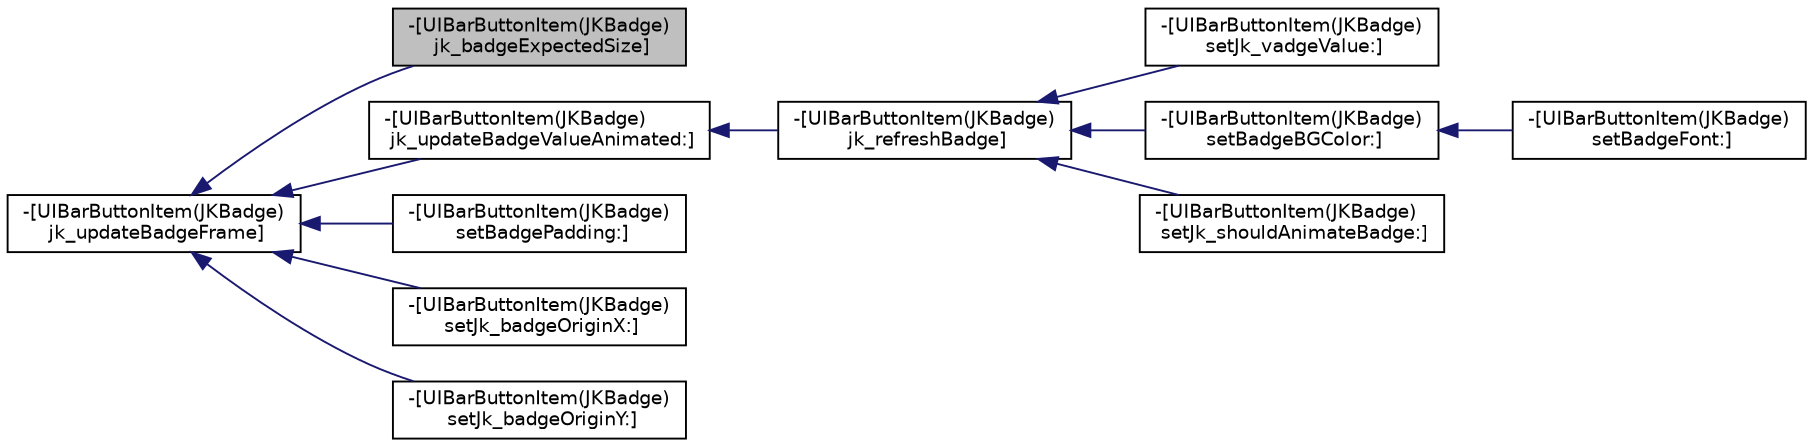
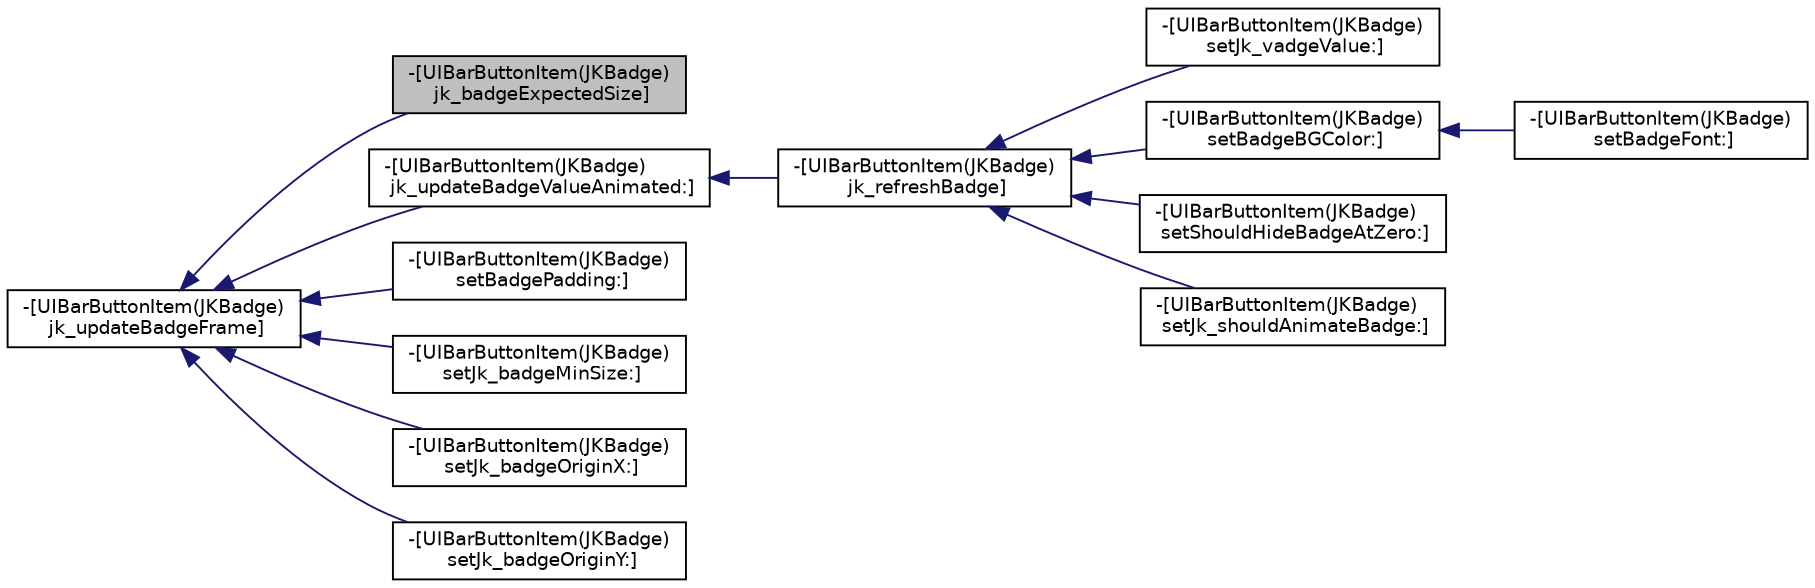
none -> (1293, 224)
none -> (539, 364)
